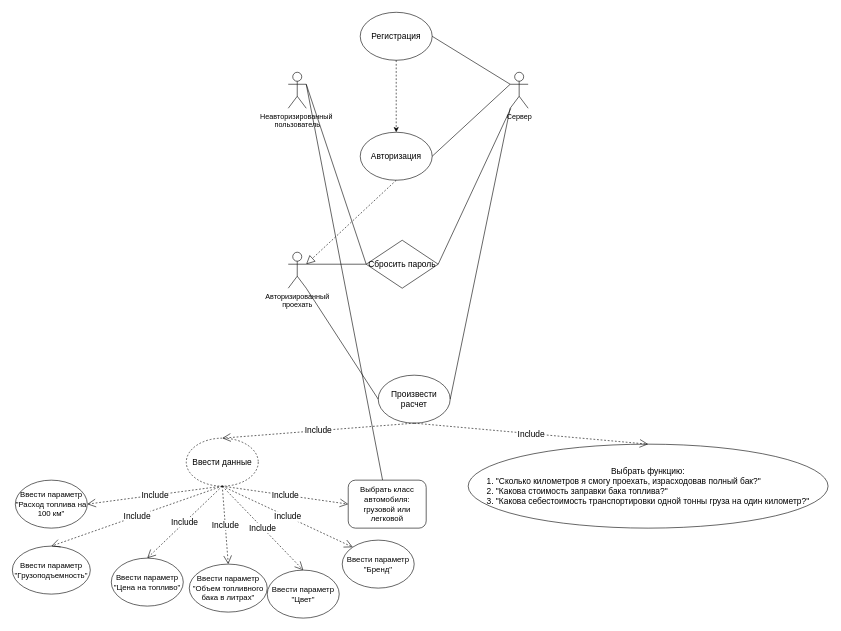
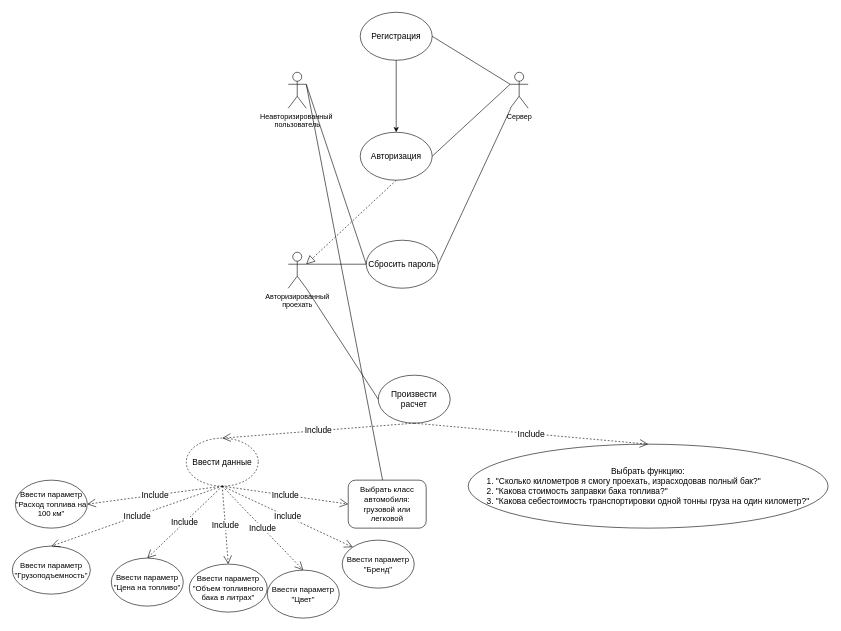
(396, 94) -> (396, 94)
(480, 257) -> none
(402, 264) -> (402, 264)
